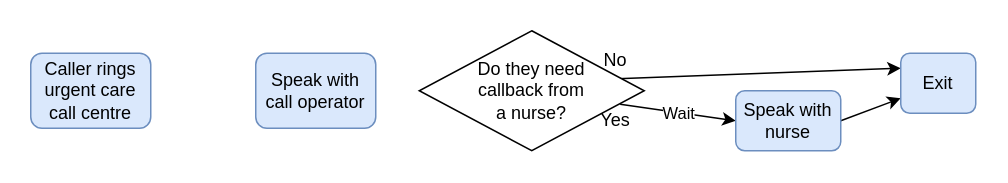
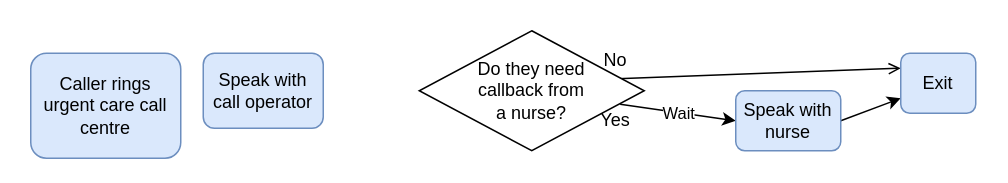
(889, 69) -> (891, 69)
(91, 91) -> (106, 106)
(316, 91) -> (263, 91)
